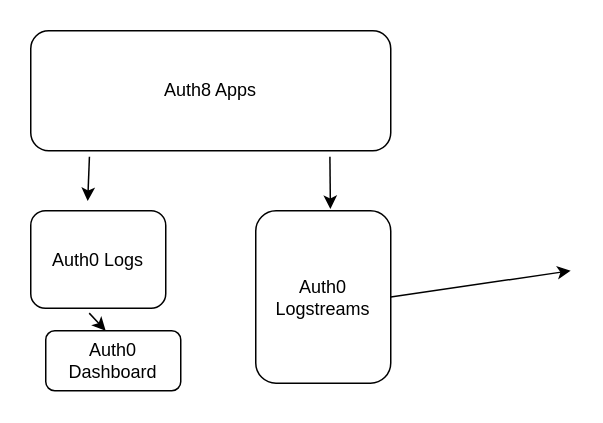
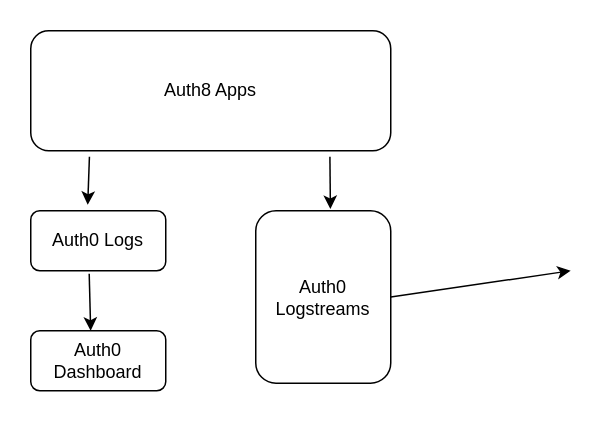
(98, 260) -> (98, 241)
(113, 361) -> (98, 361)
